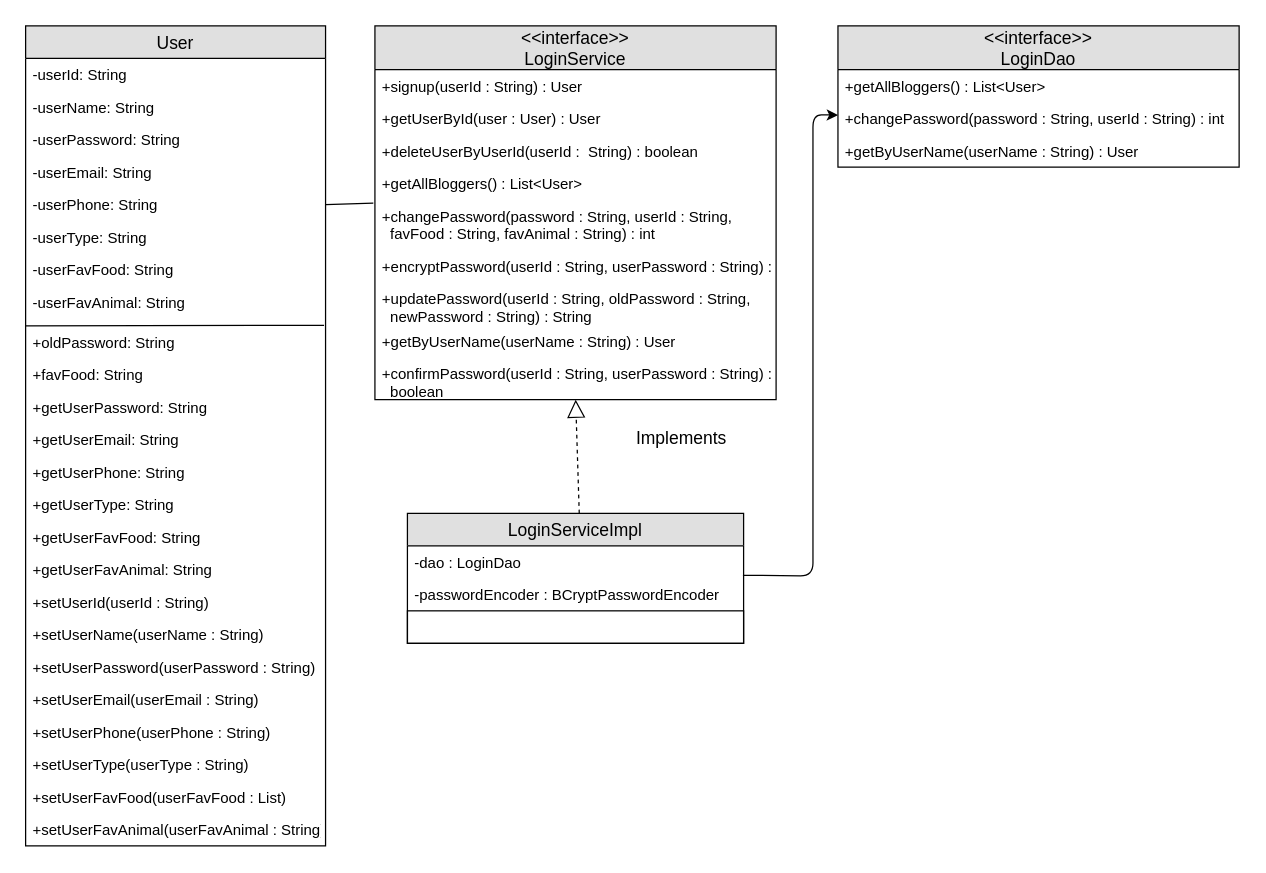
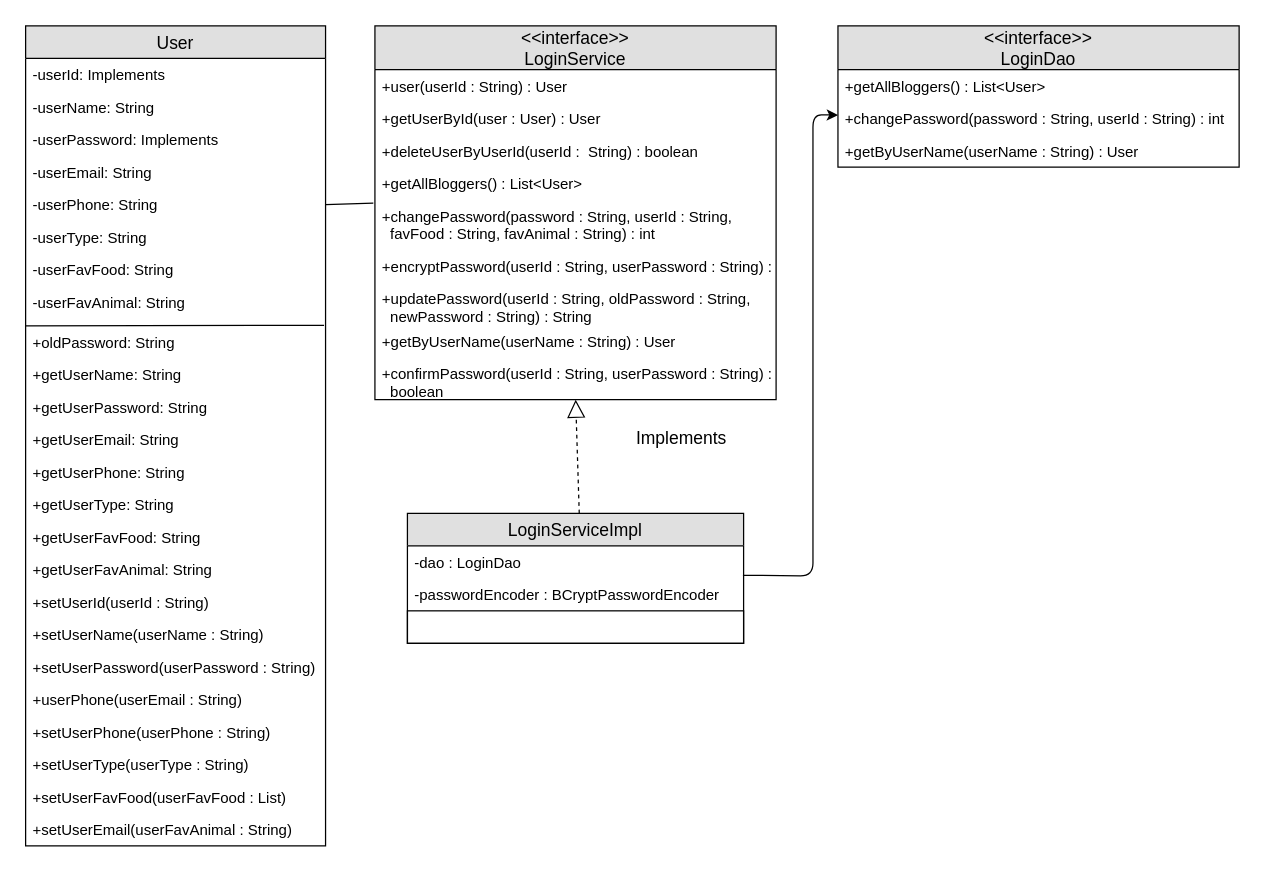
(90, 75) -> (106, 75)
(496, 86) -> (490, 86)
(115, 140) -> (132, 140)
(94, 375) -> (111, 375)
(156, 700) -> (147, 700)
(189, 830) -> (172, 830)
